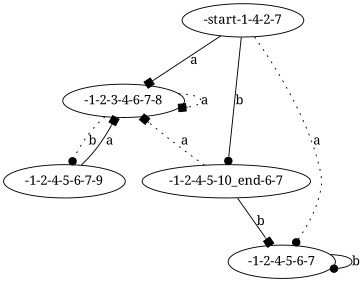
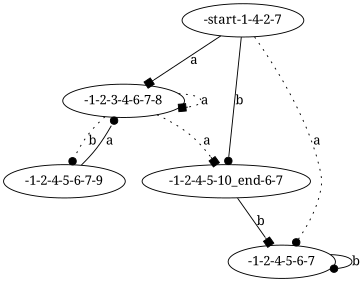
(176, 144) -> (187, 132)
(98, 147) -> (98, 147)
